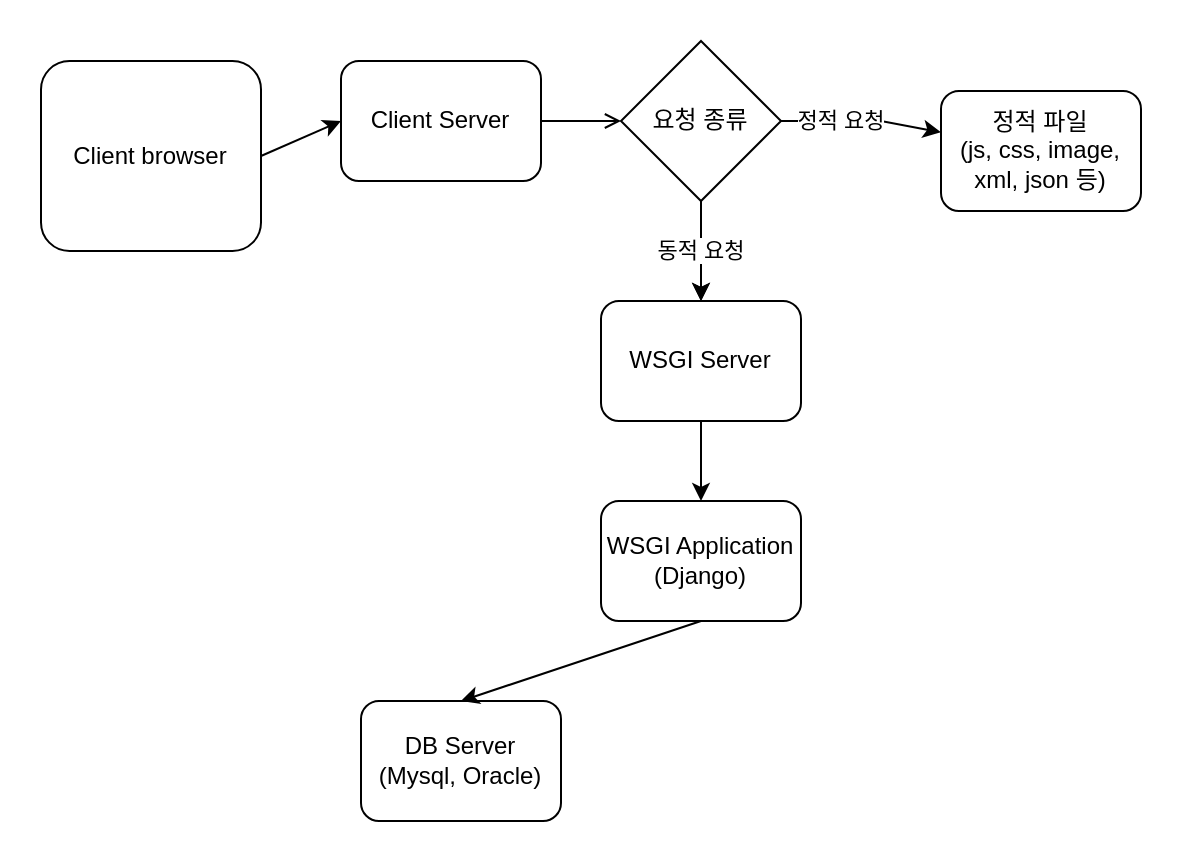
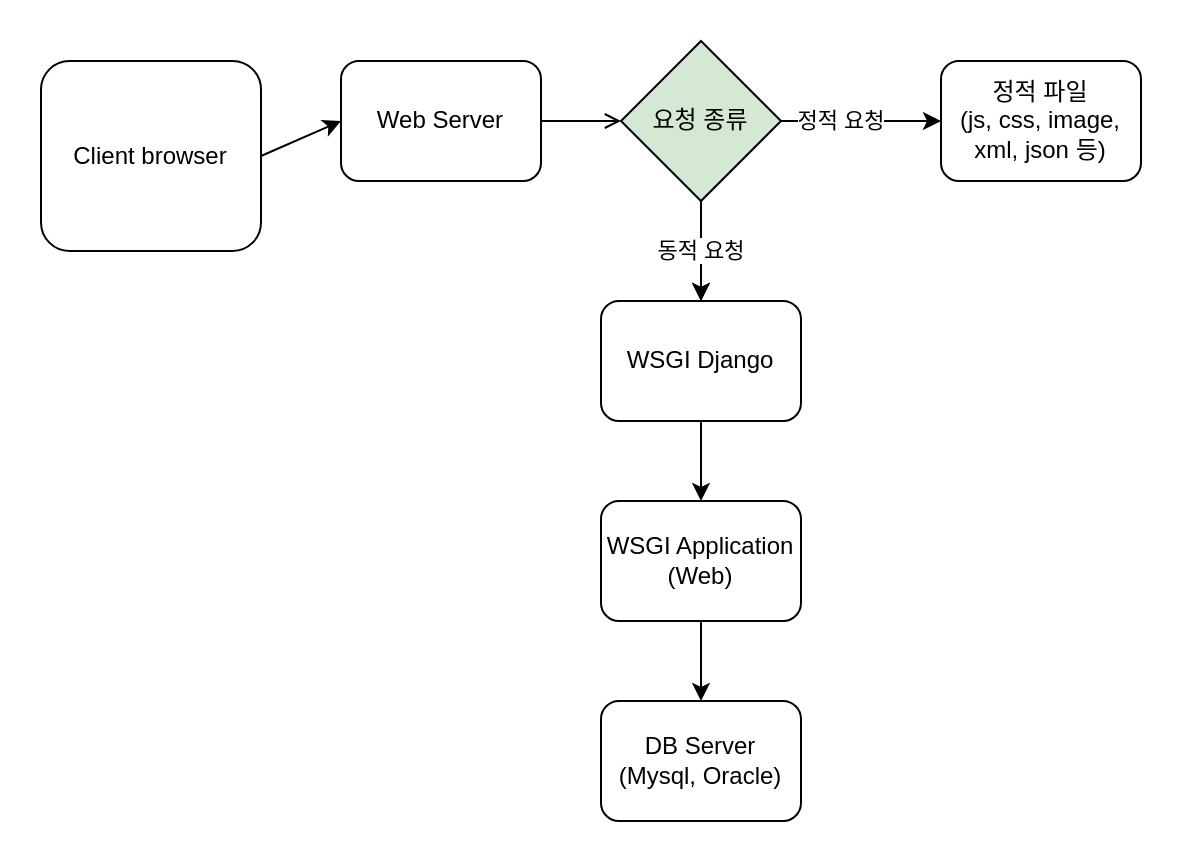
(441, 121) -> (441, 121)
(701, 121) -> (701, 121)
(1041, 151) -> (1041, 121)
(701, 361) -> (701, 361)
(701, 561) -> (701, 561)
(461, 761) -> (701, 761)
